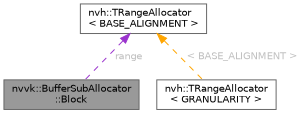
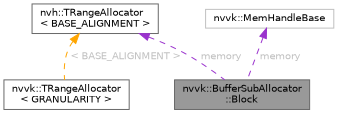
none -> (270, 19)
(127, 57) -> (220, 57)
(216, 95) -> (67, 95)
